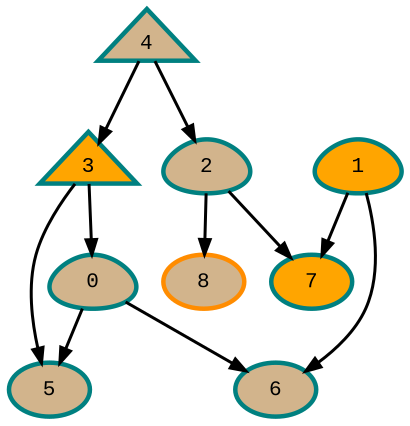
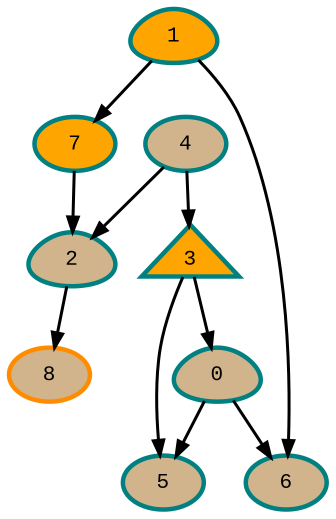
(147, 43) -> (186, 144)
(254, 219) -> (74, 194)
